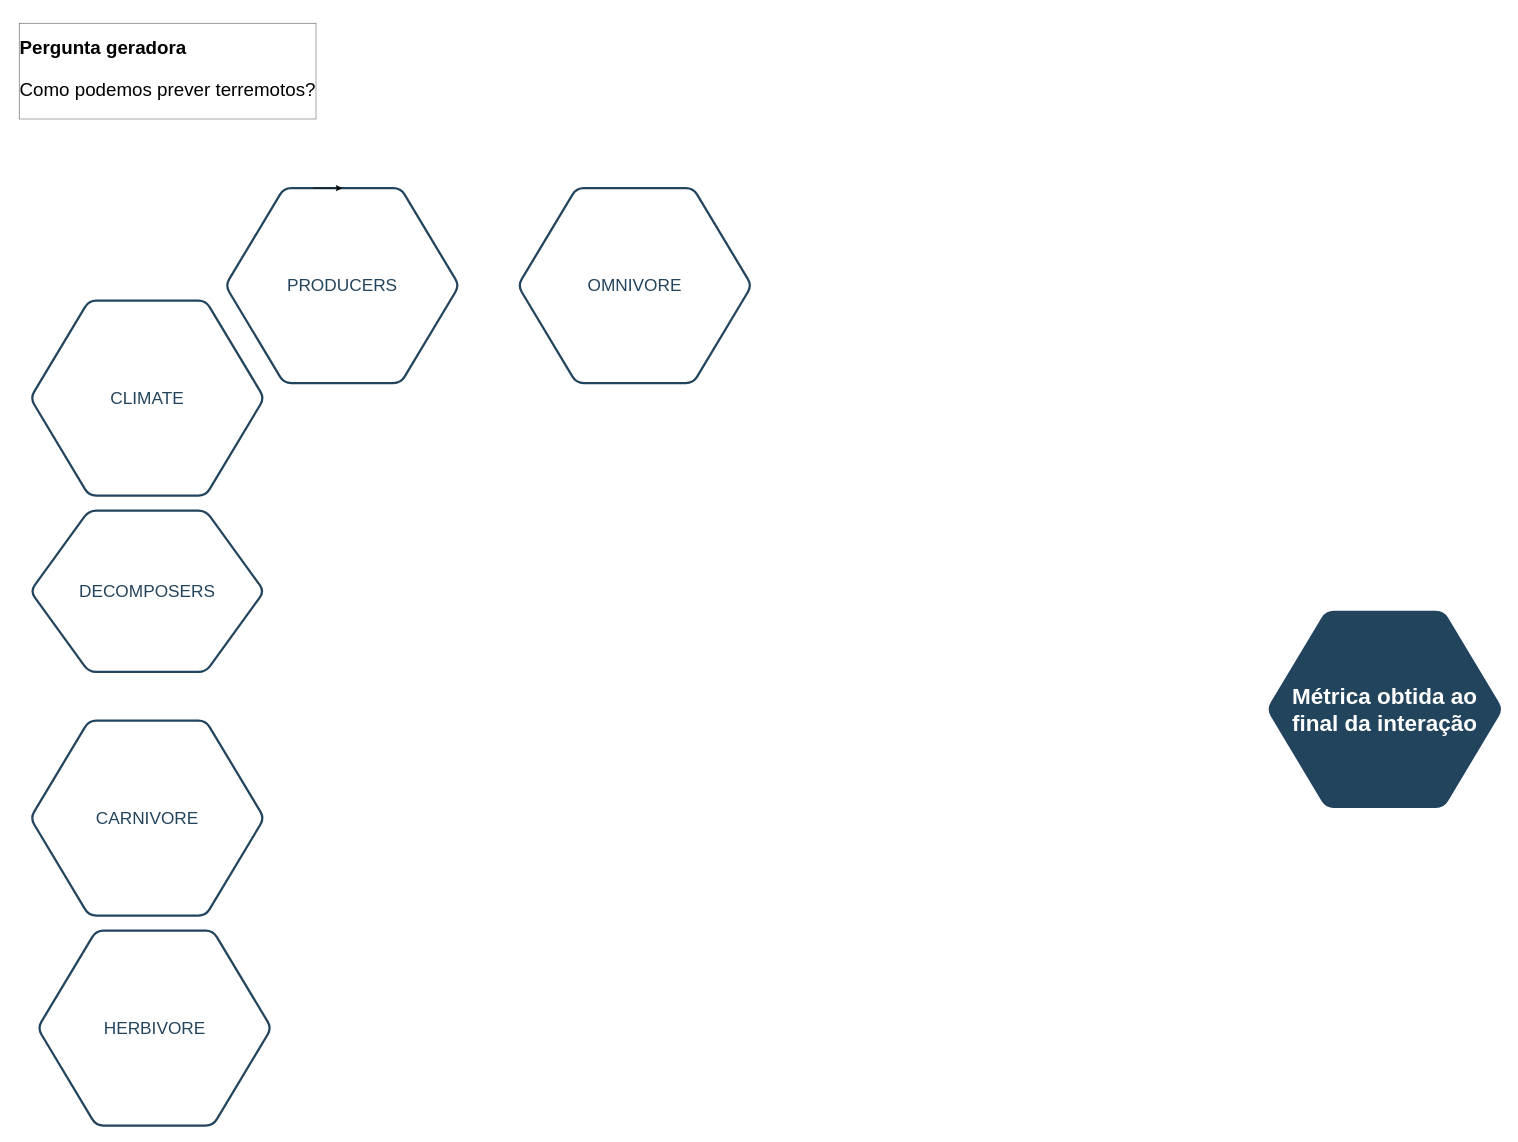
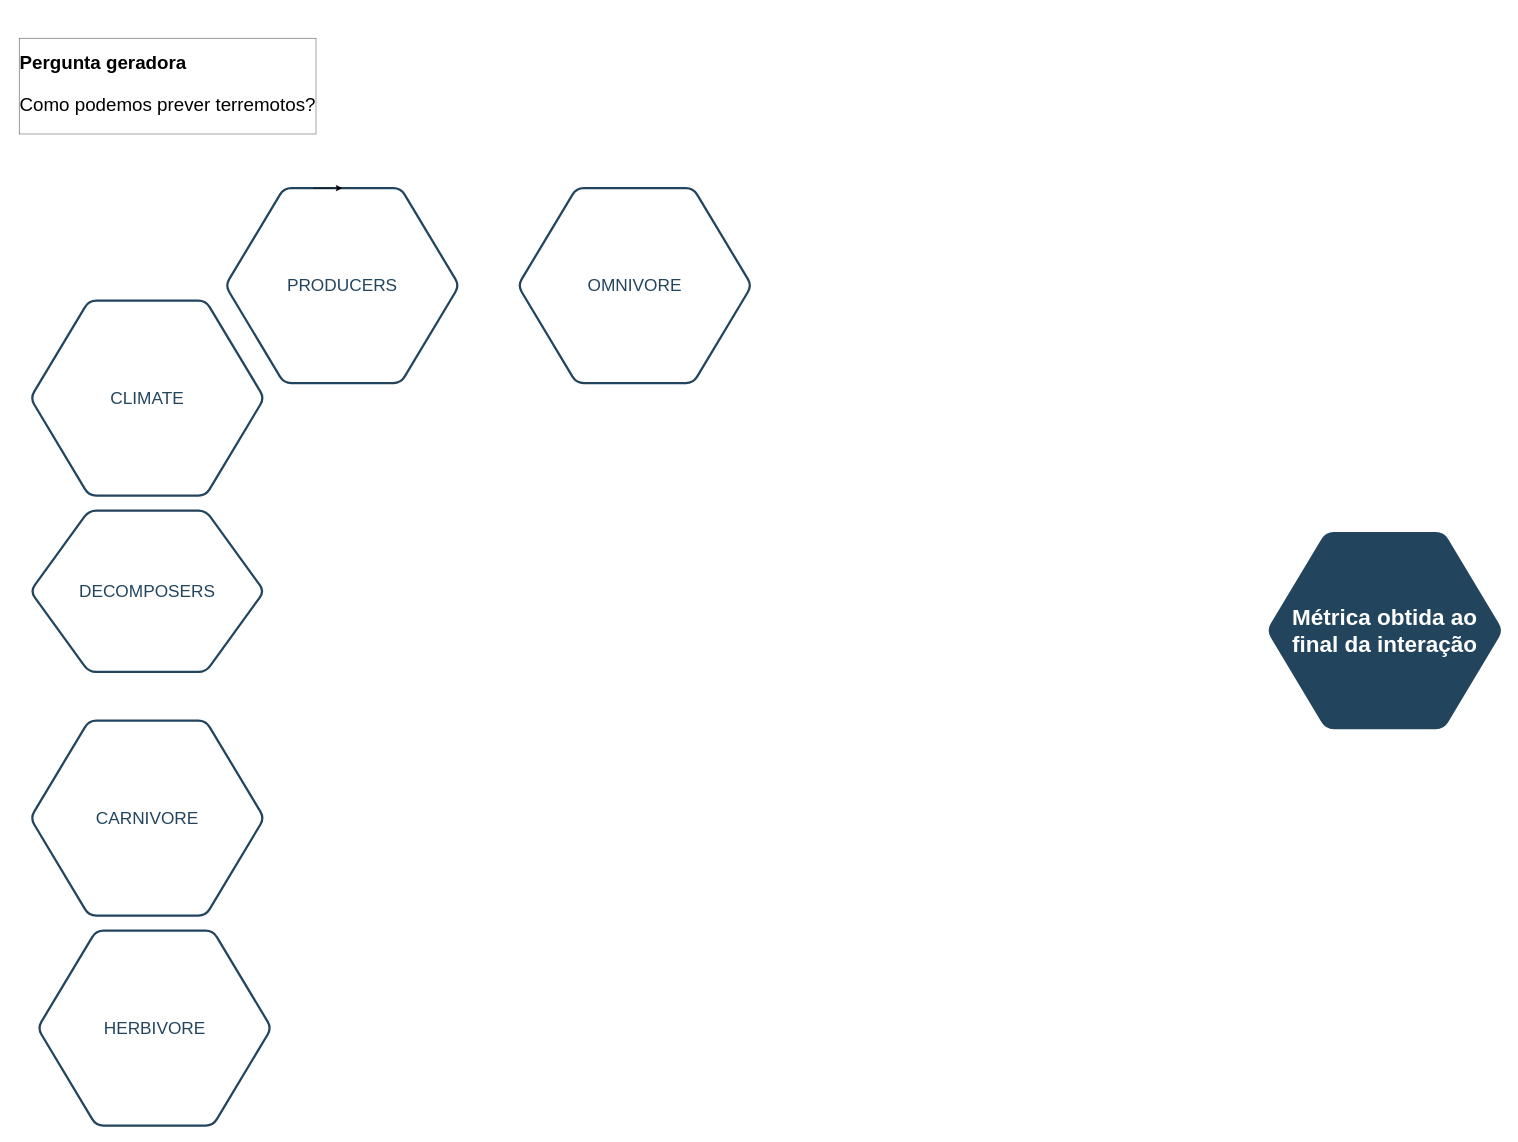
(192, 90) -> (192, 105)
(1385, 709) -> (1385, 630)
